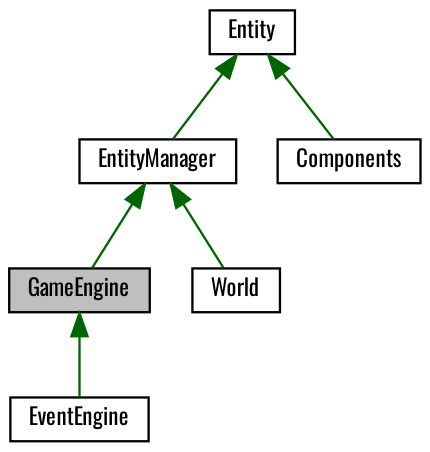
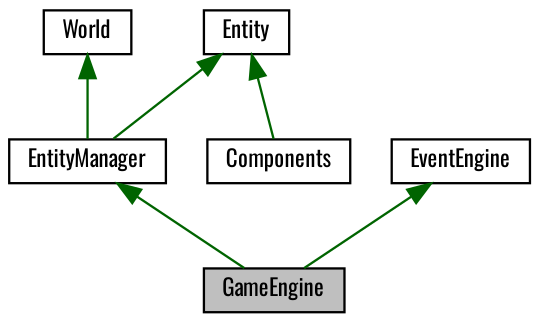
(203, 236) -> (88, 109)
(79, 367) -> (358, 232)
